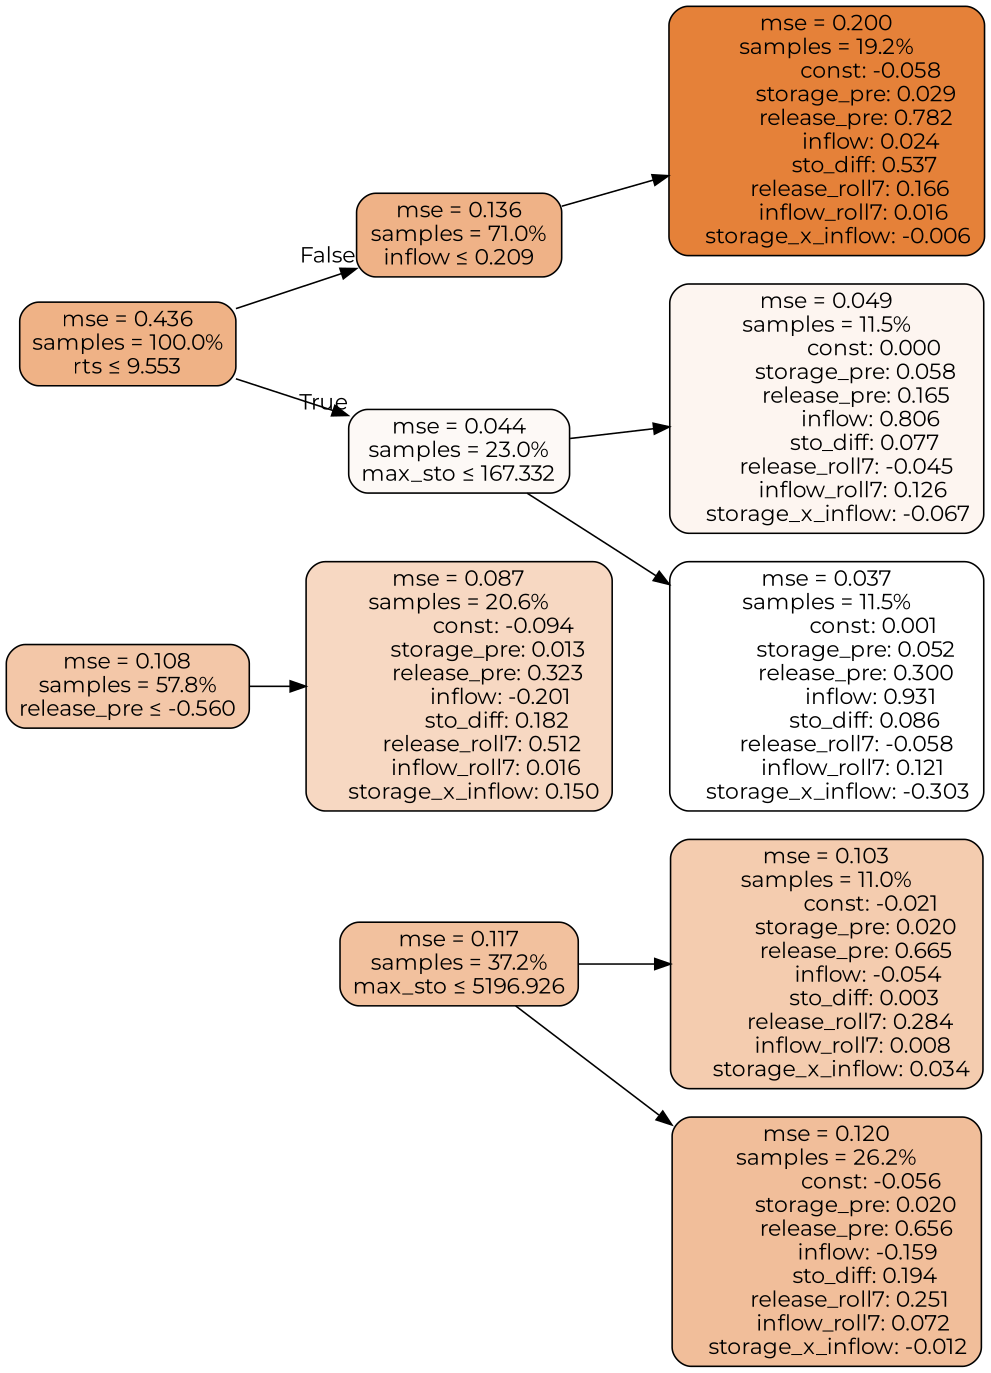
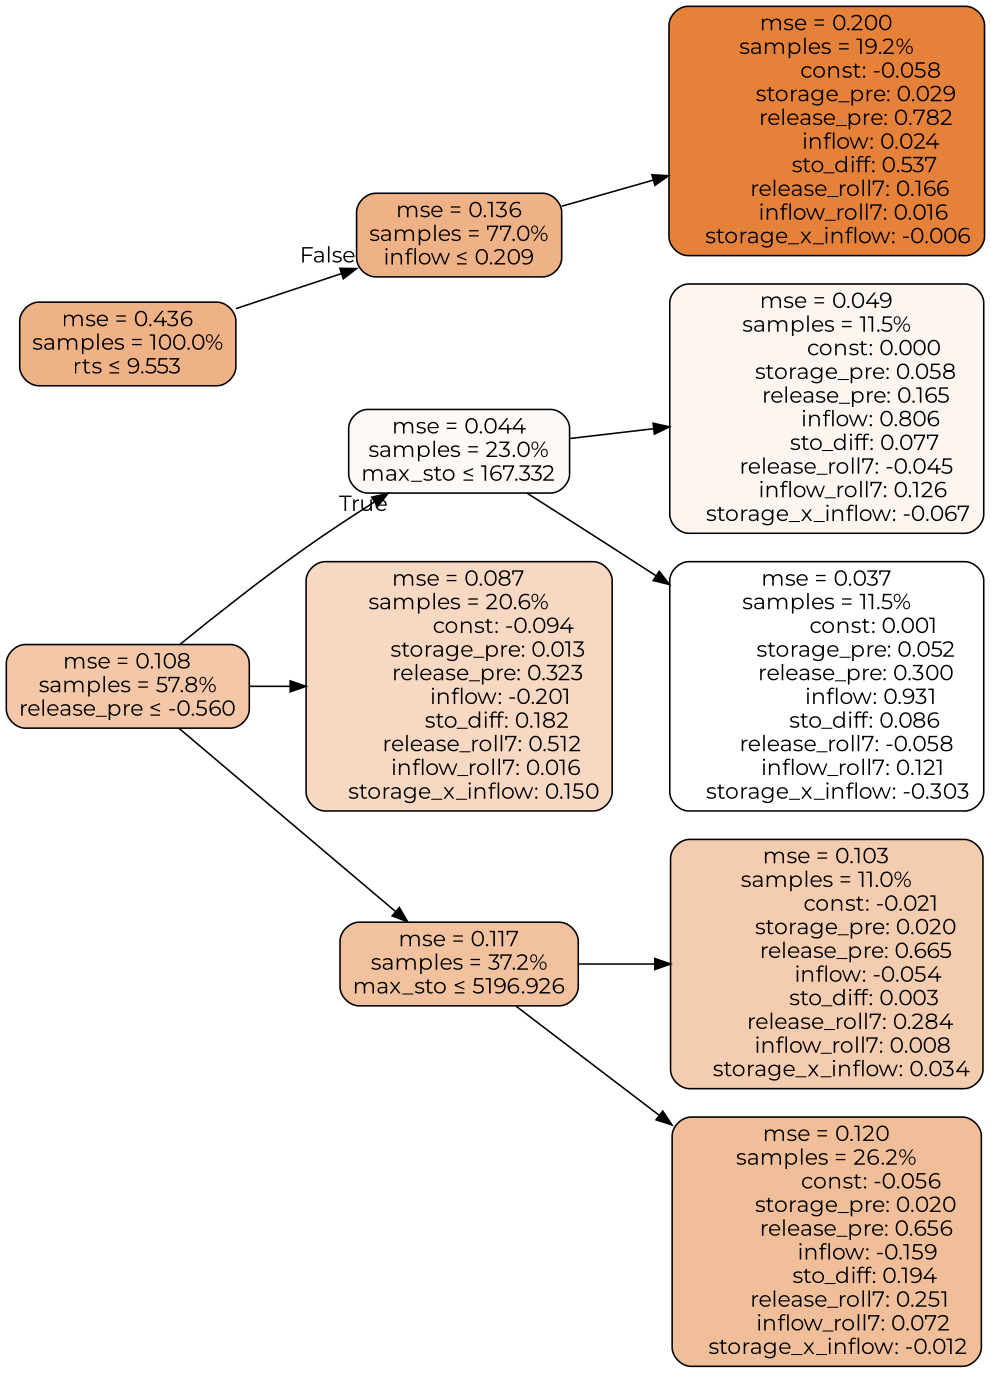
(459, 235) -> (459, 235)
(285, 395) -> (275, 570)
none -> (287, 820)
